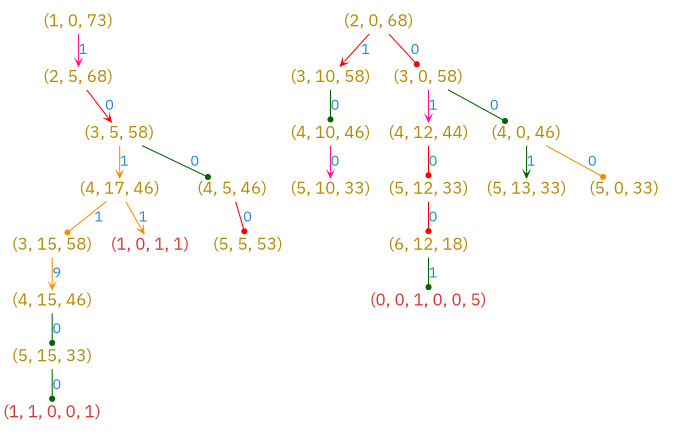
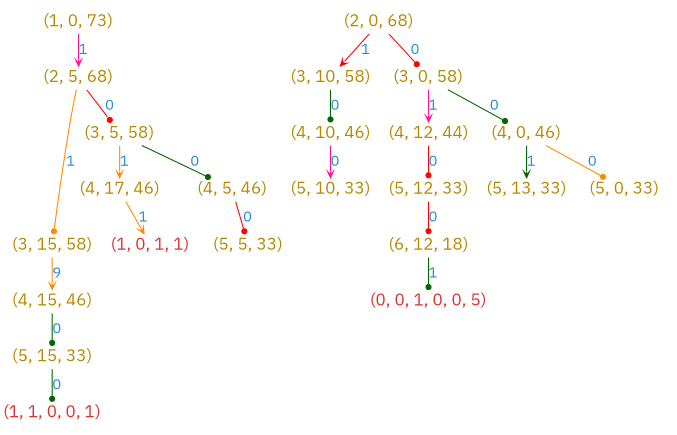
(97, 103) -> (97, 103)
(88, 216) -> (64, 159)
(248, 246) -> (248, 246)
